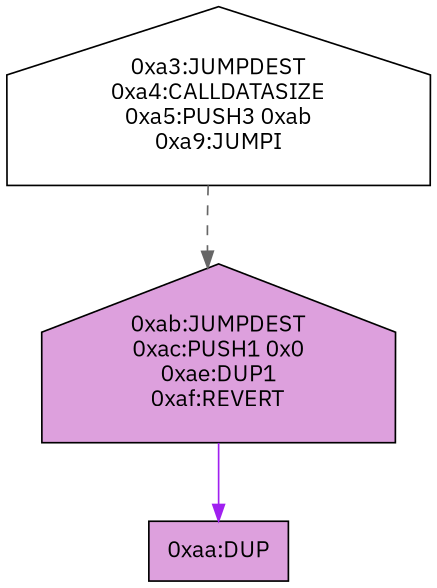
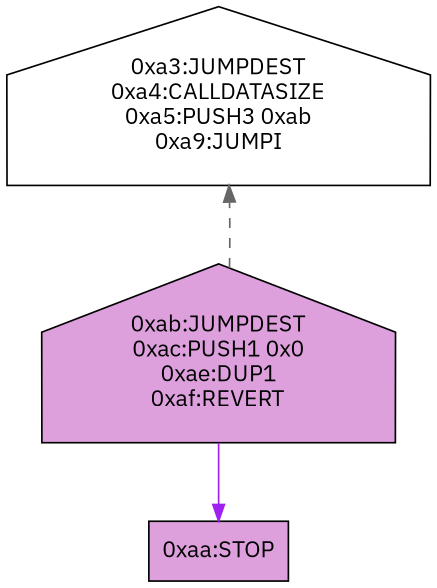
(207, 218) -> (230, 235)
(219, 551) -> (219, 551)
